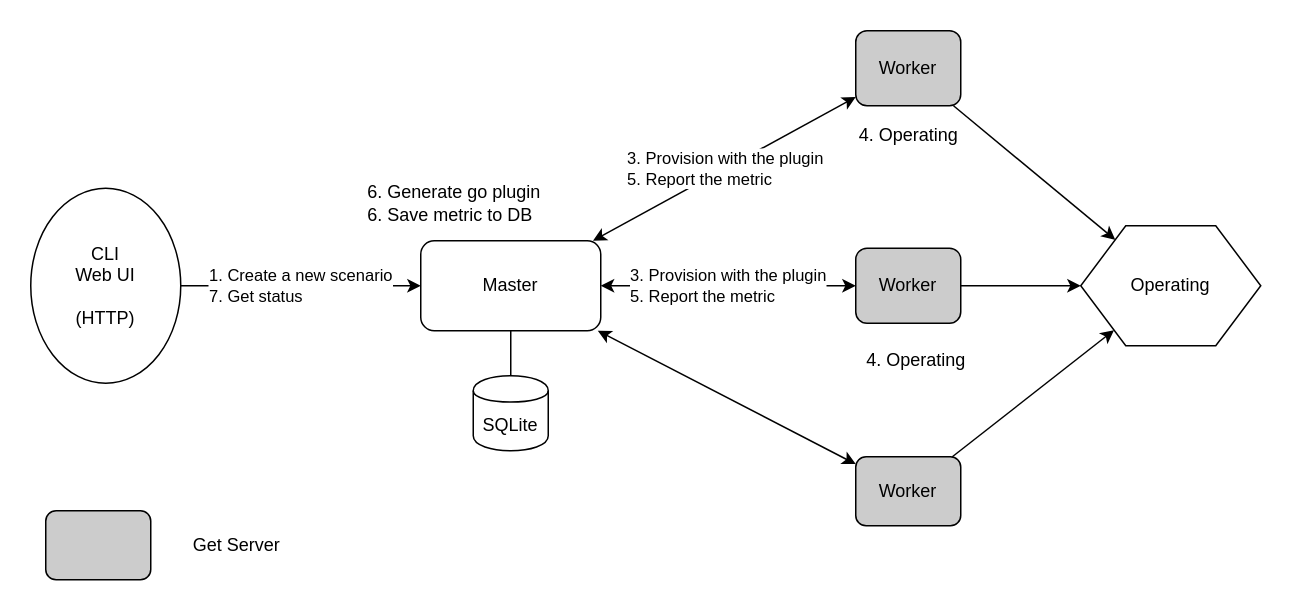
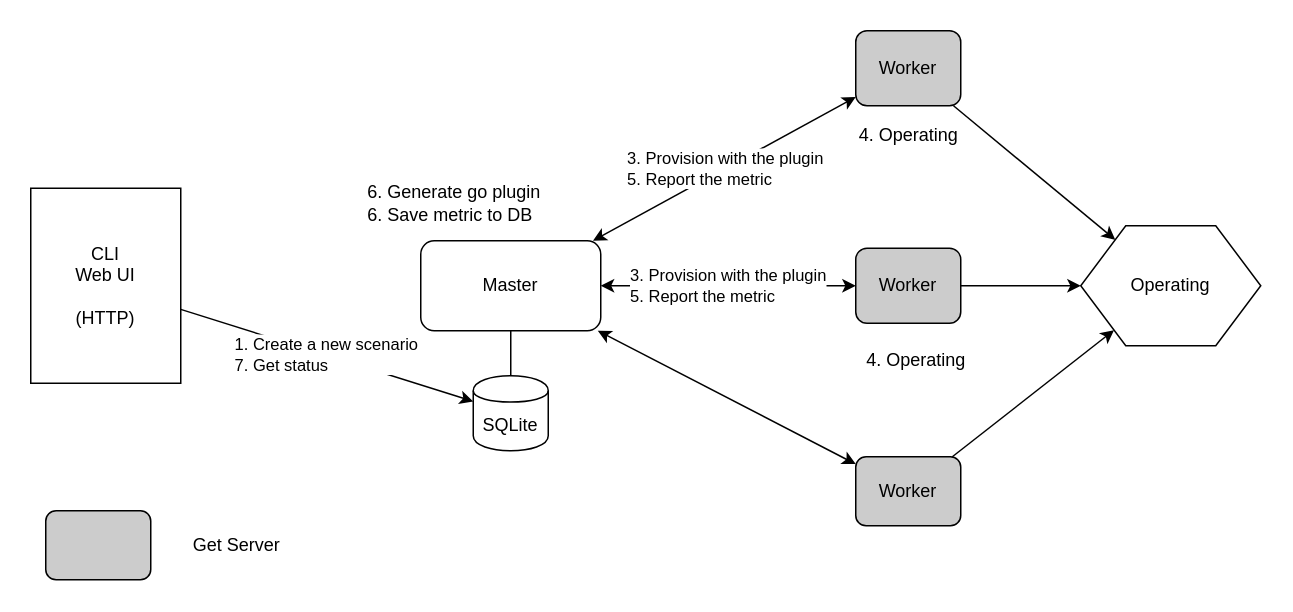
(106, 286) -> (106, 286)
(195, 286) -> (221, 322)
